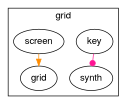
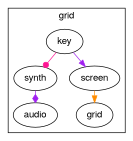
none -> (77, 57)
none -> (35, 115)
